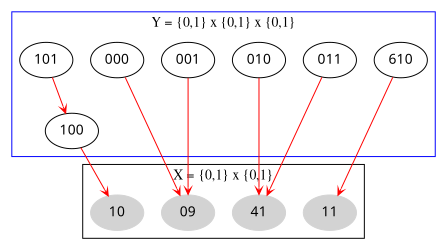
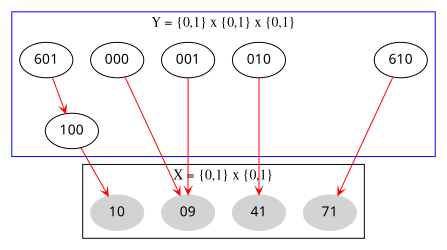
(46, 60) -> (46, 60)
(330, 60) -> none
(330, 213) -> (330, 213)
